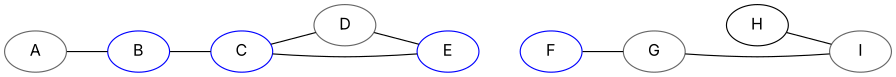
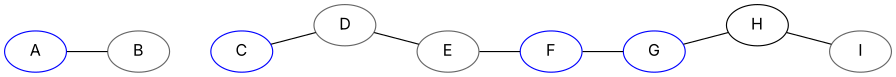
(36, 52) -> (36, 52)
(139, 52) -> (139, 52)
(190, 52) -> none
(448, 52) -> (448, 52)
(654, 52) -> (654, 52)
(345, 57) -> (500, 52)
(757, 57) -> (706, 38)
